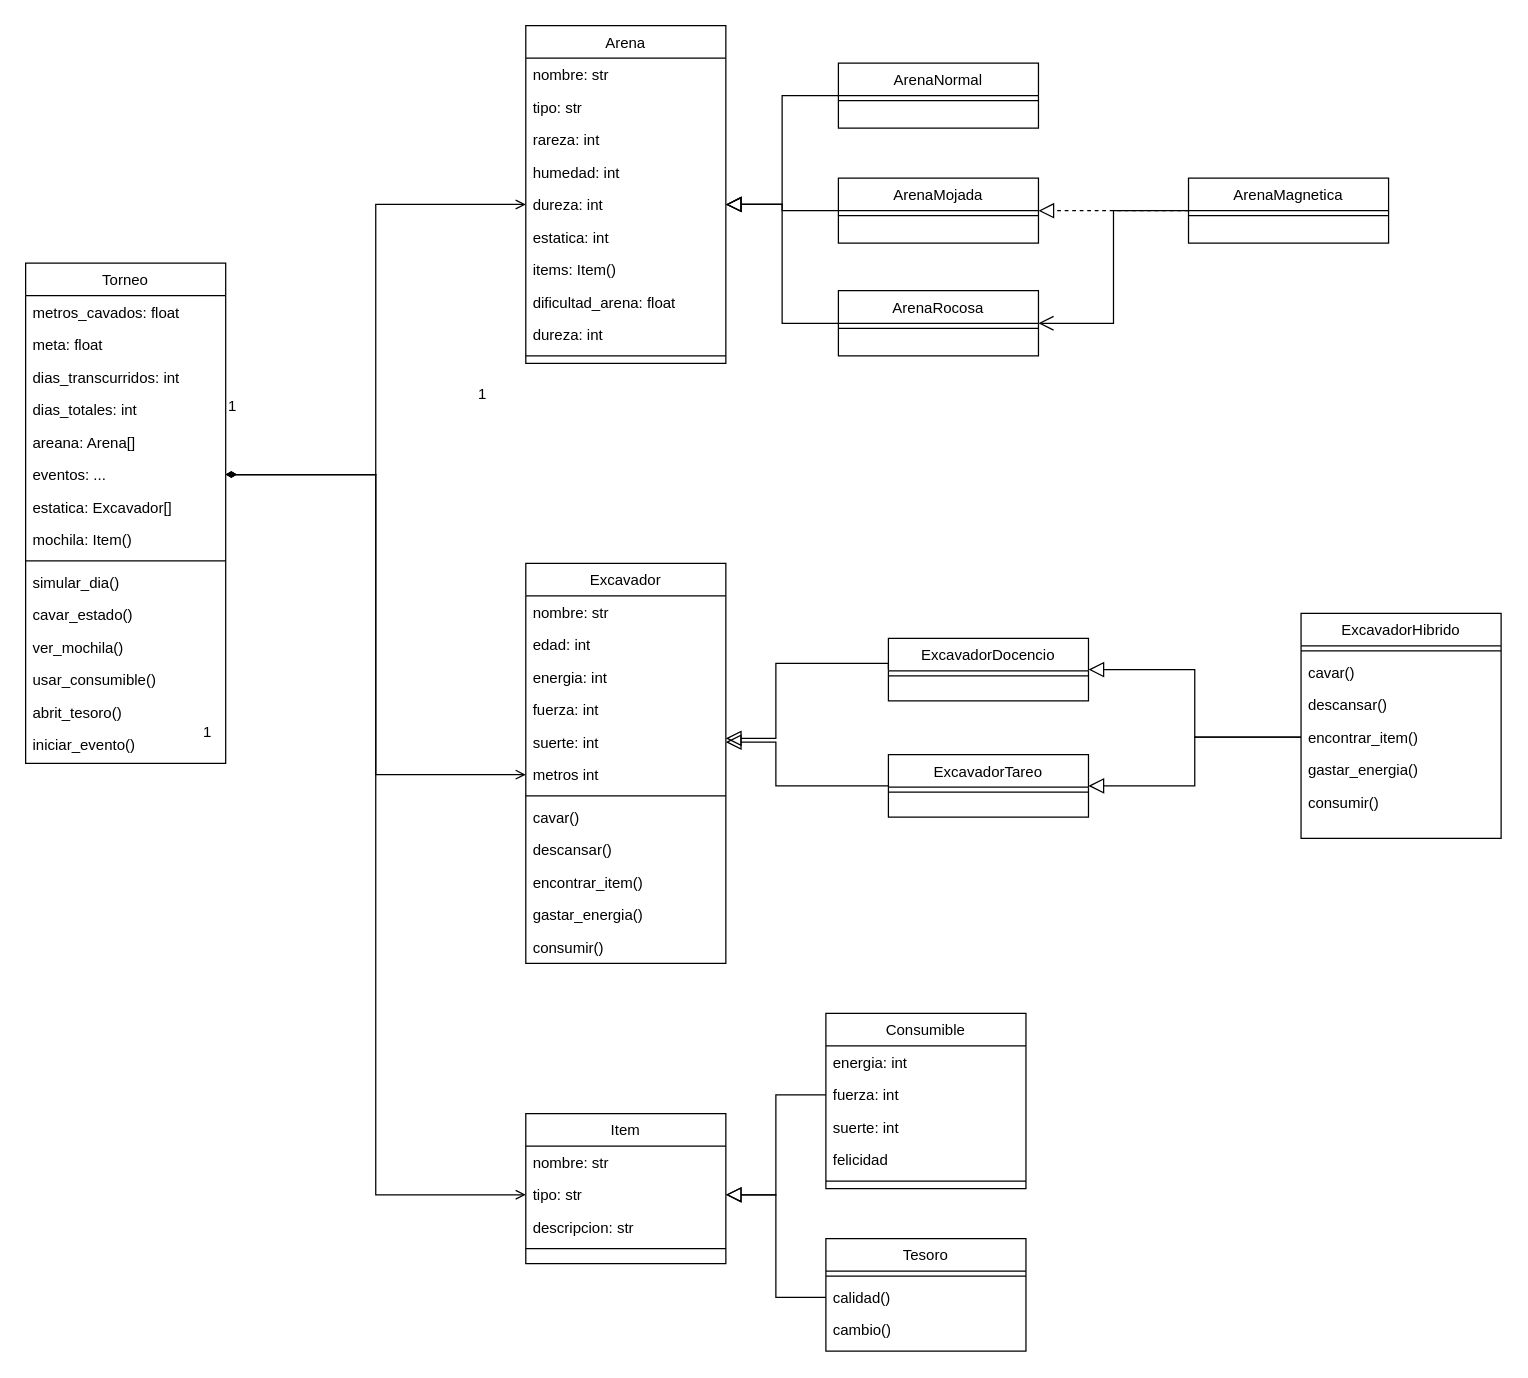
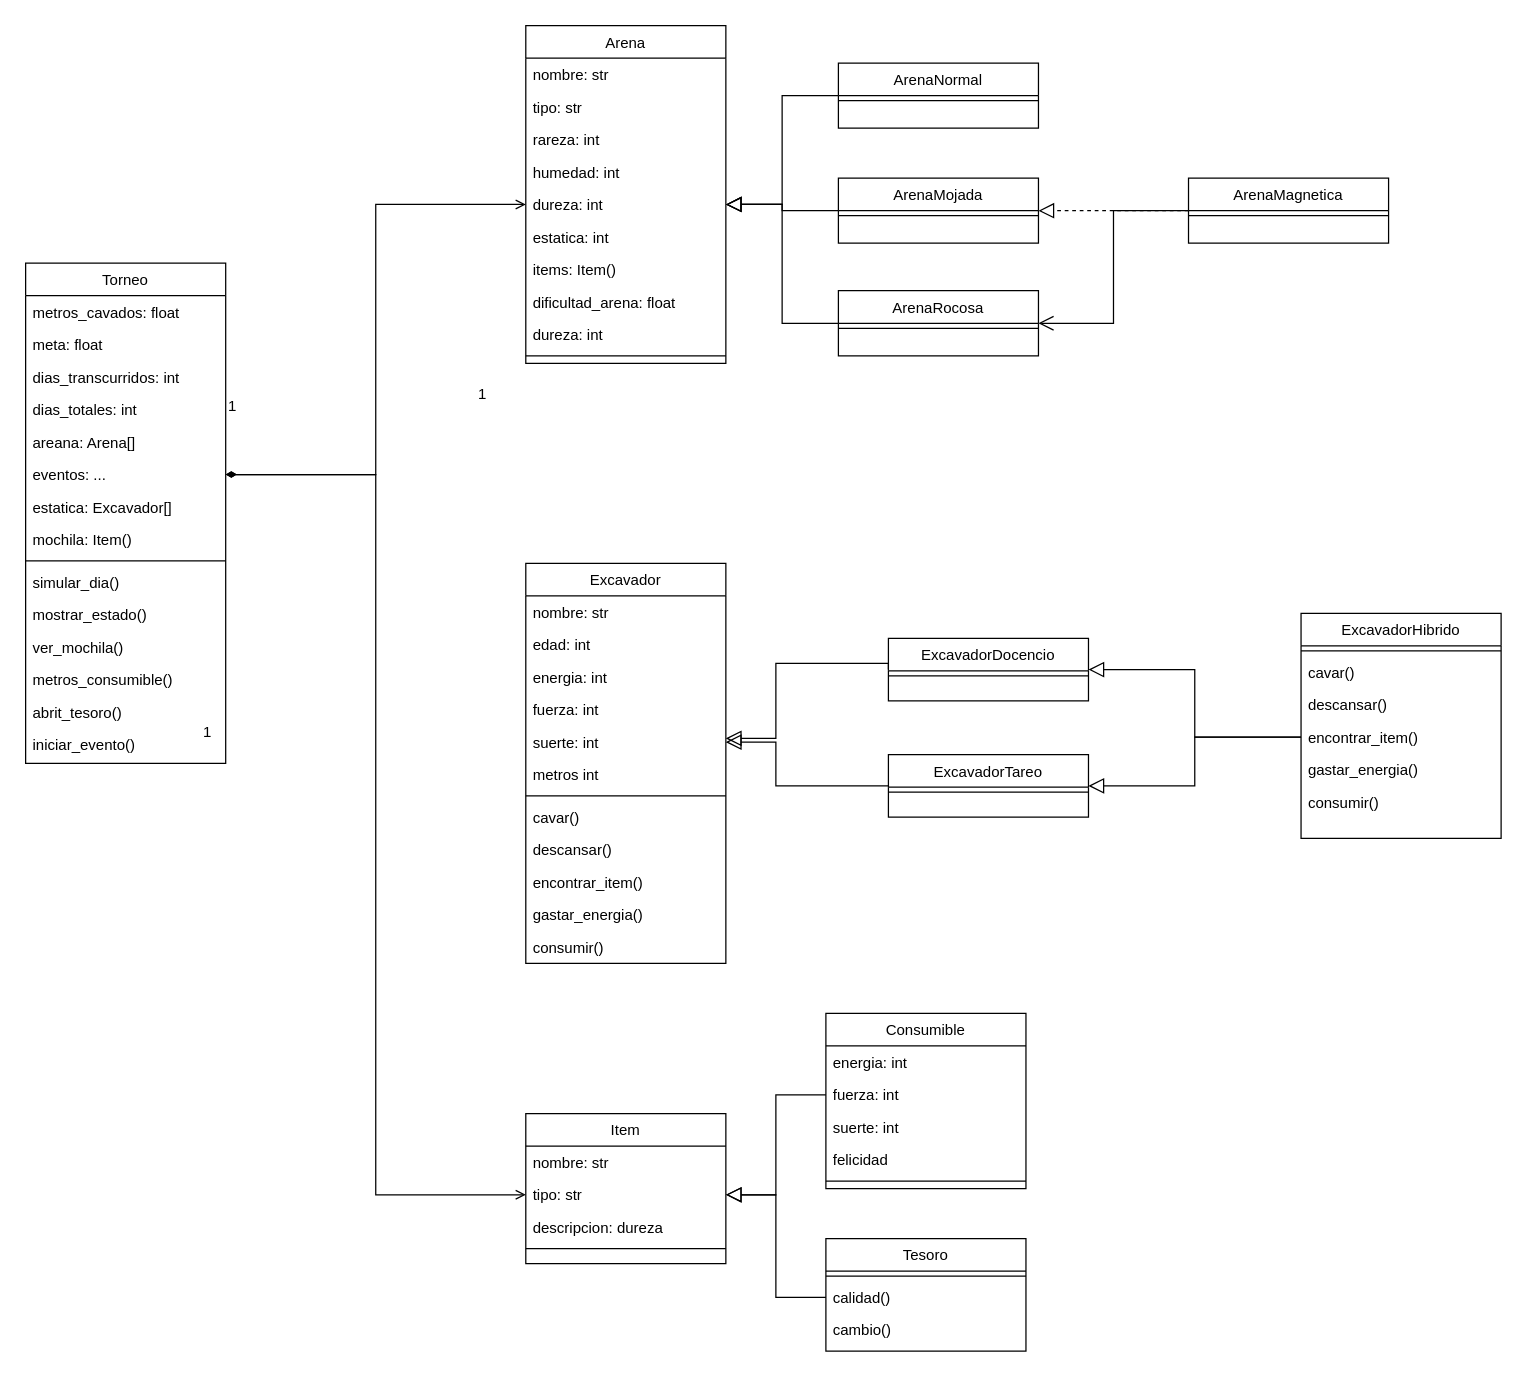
(91, 615) -> (100, 615)
(100, 680) -> (108, 680)
(450, 774) -> none
(592, 1228) -> (605, 1228)
